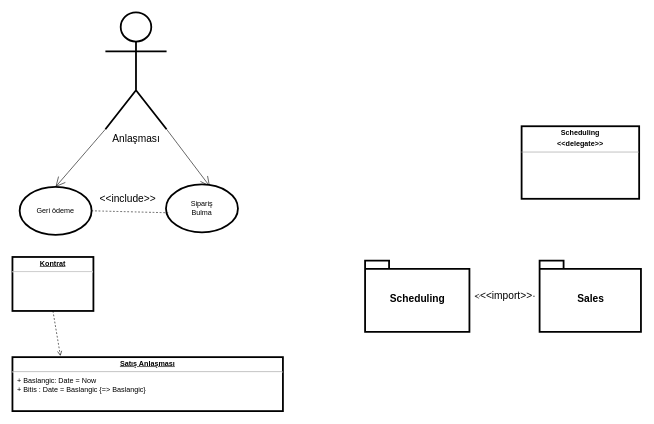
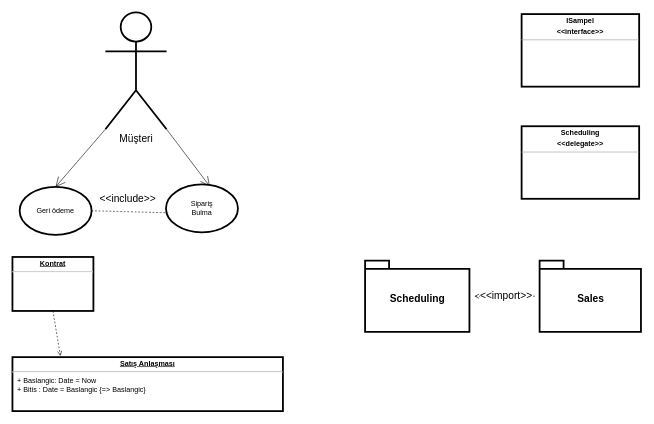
none -> (581, 50)
(136, 138) -> (136, 138)
